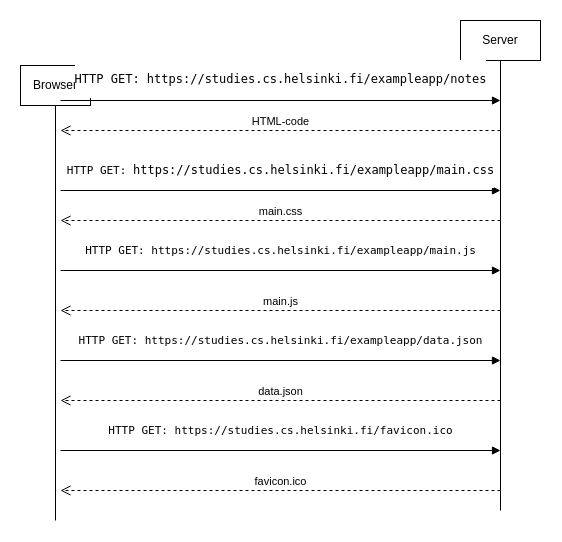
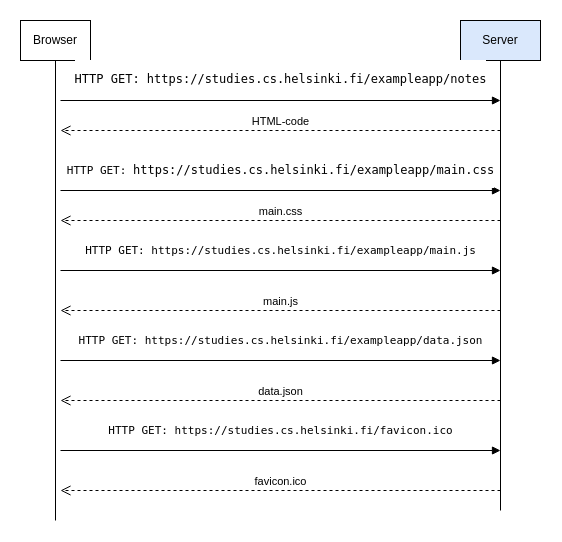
(501, 41) -> (501, 41)
(56, 86) -> (56, 41)
